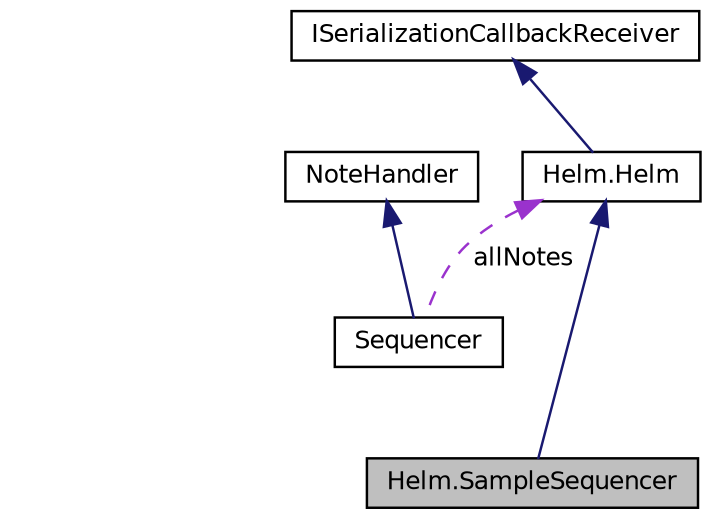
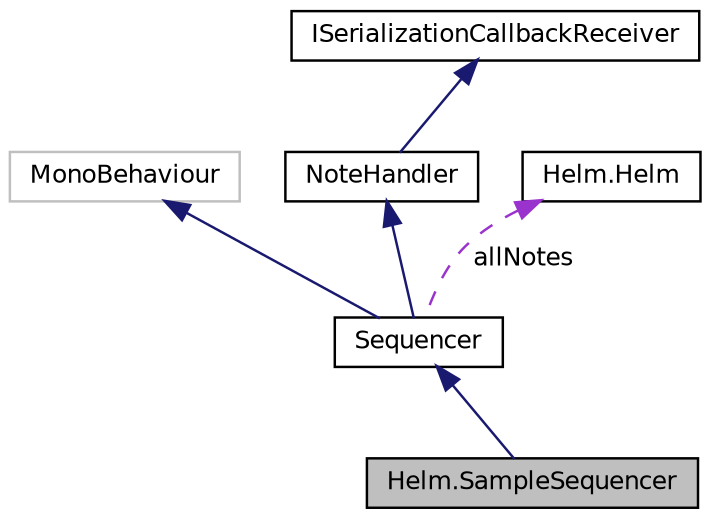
(562, 116) -> (431, 116)
none -> (125, 177)
(569, 342) -> (484, 422)
